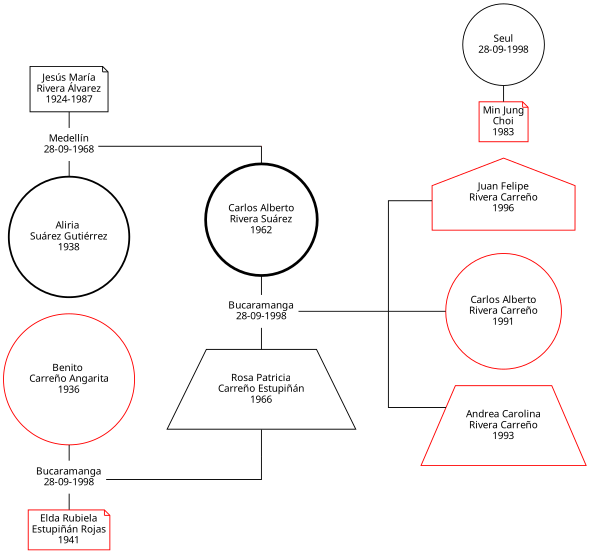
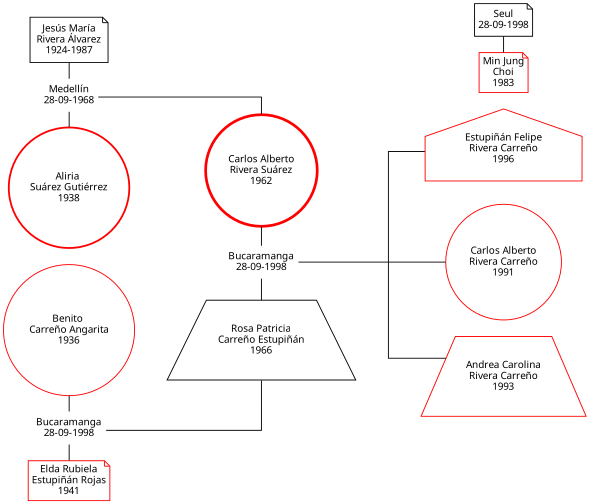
(504, 45) -> (504, 20)
(504, 198) -> (504, 149)
(261, 220) -> (261, 171)
(69, 237) -> (69, 188)
